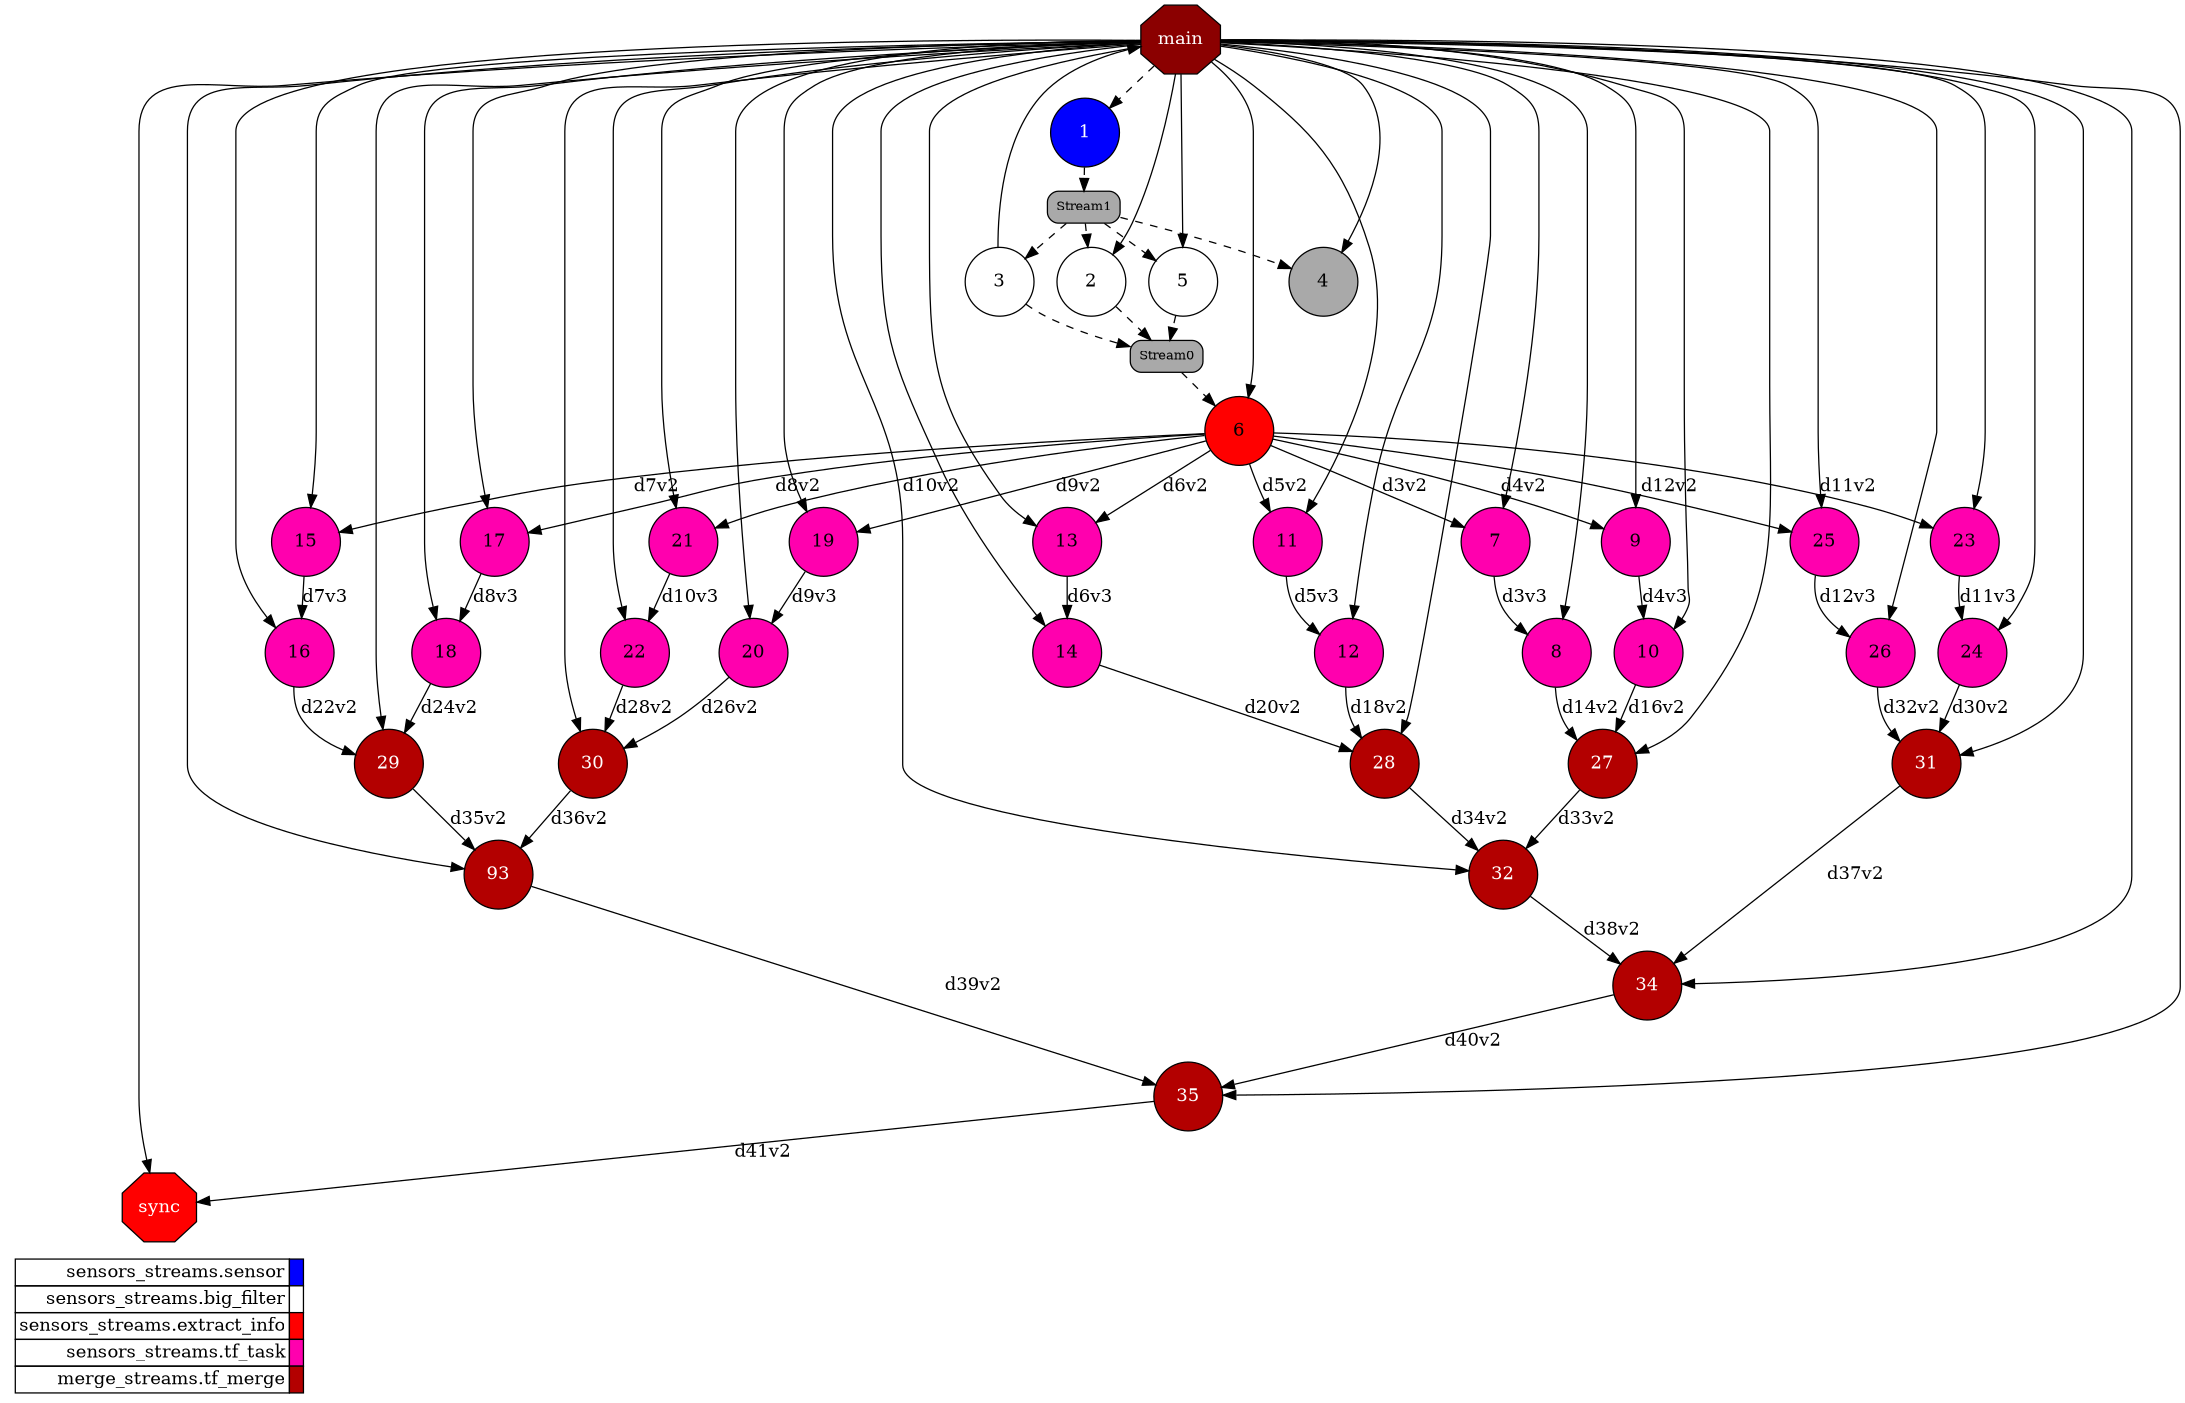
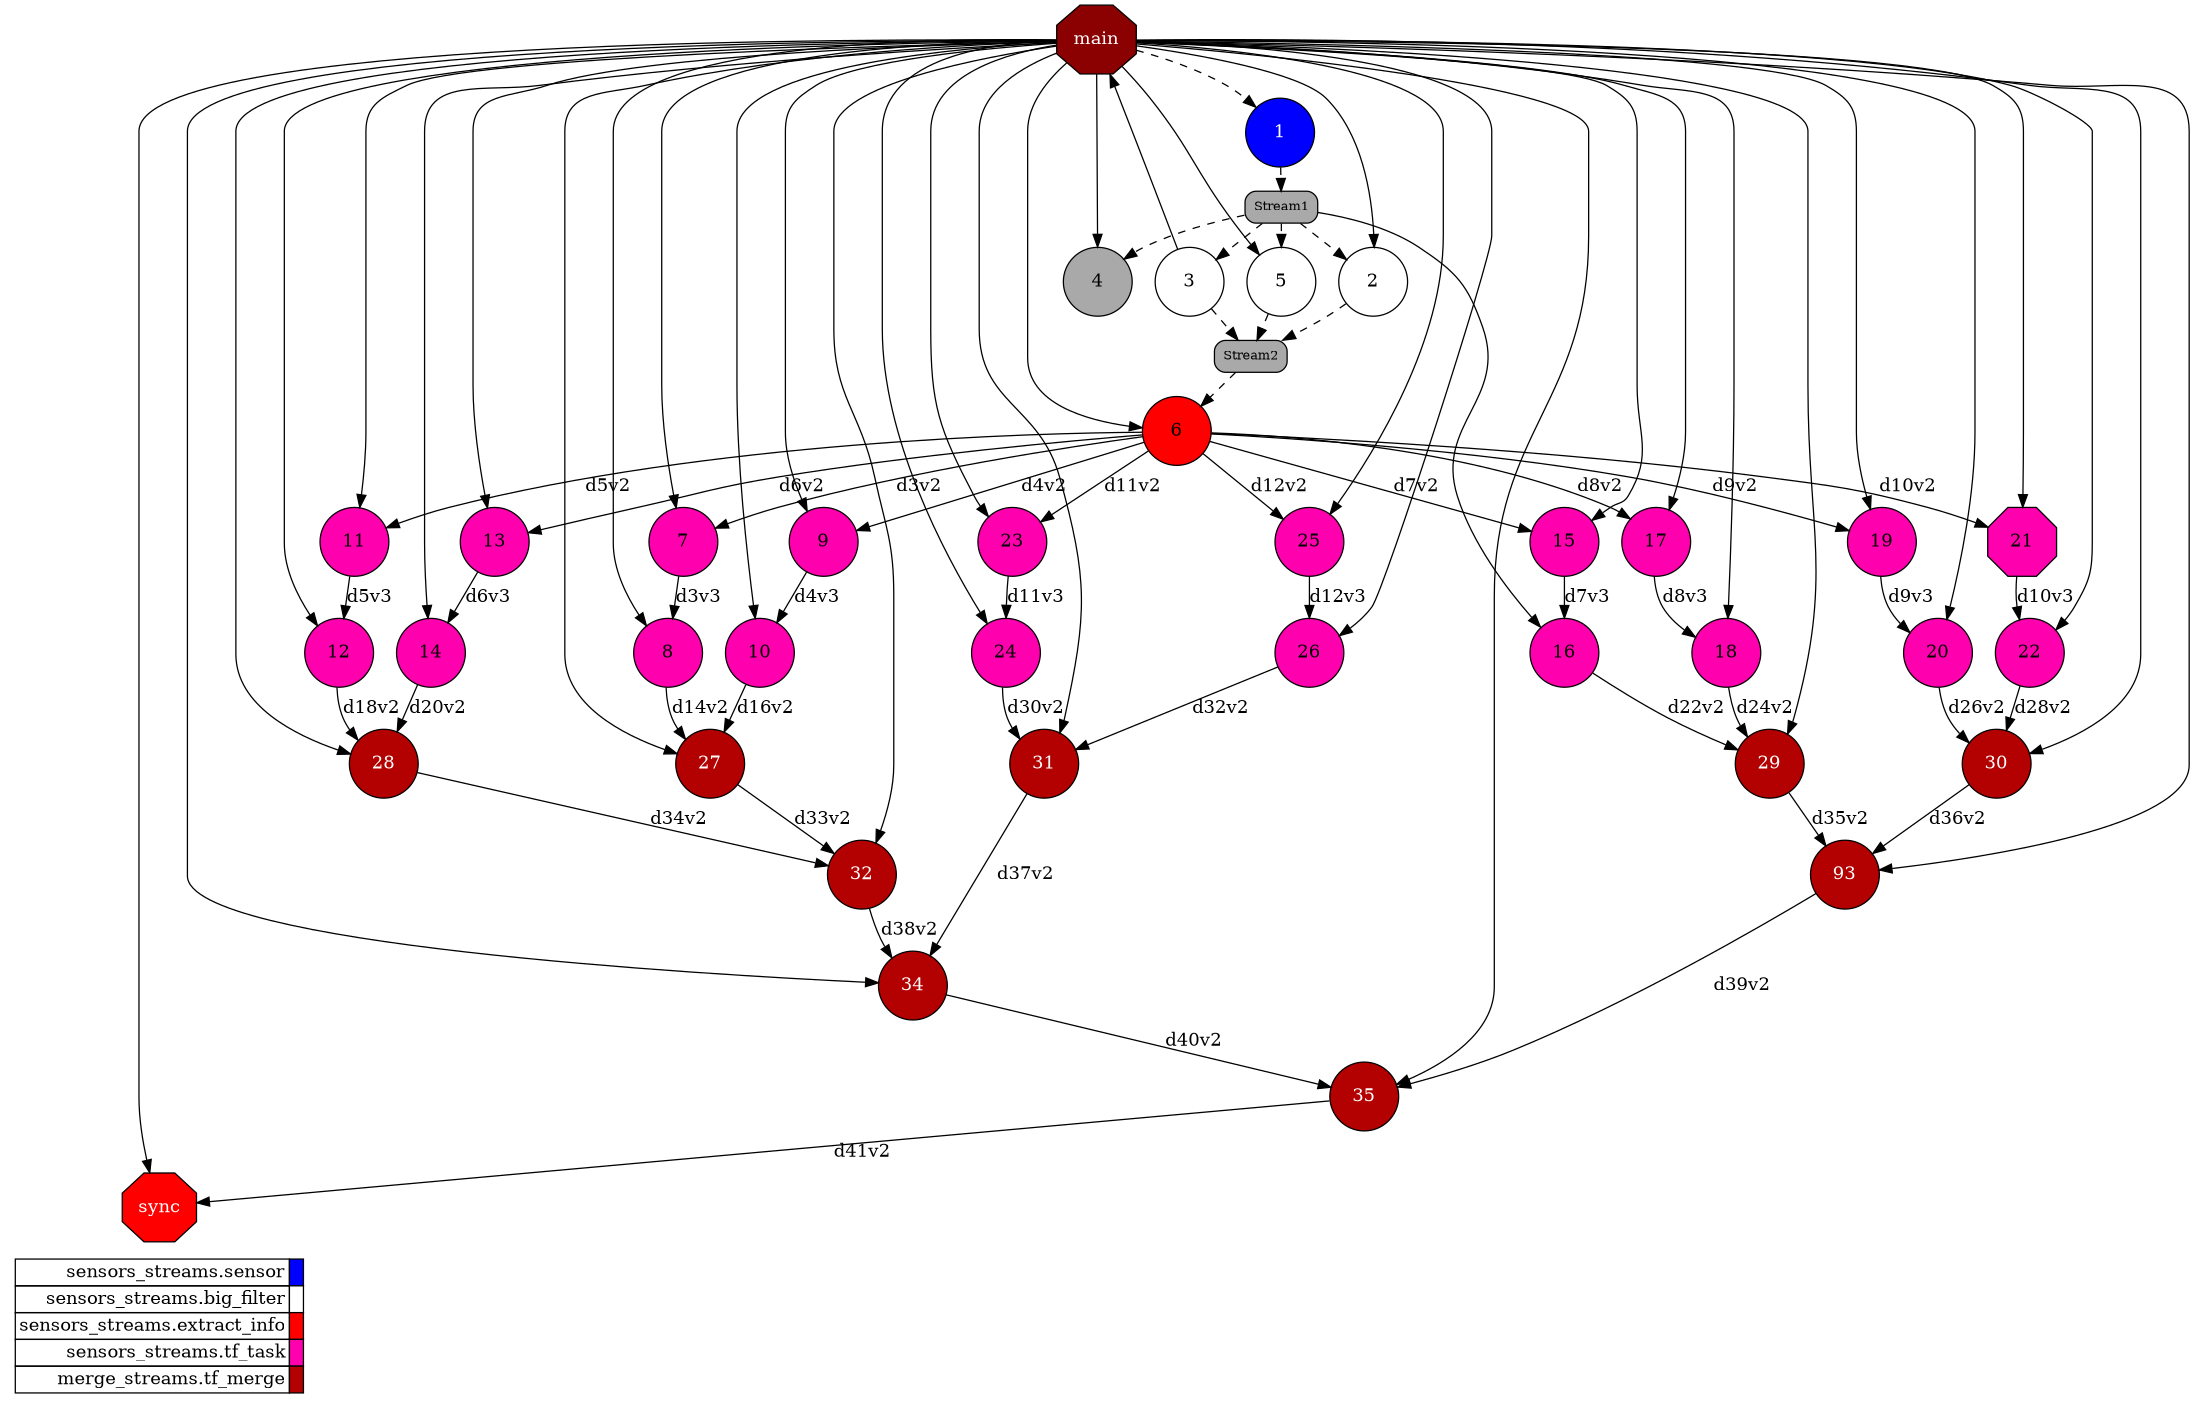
(262, 106) -> (1484, 380)
(1167, 356) -> (1251, 356)
(683, 542) -> (2022, 542)
